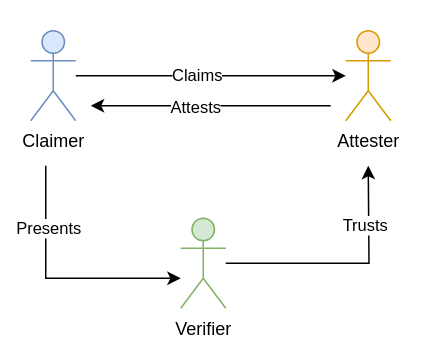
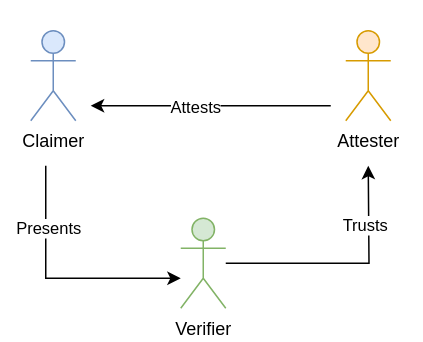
(206, 76) -> none
